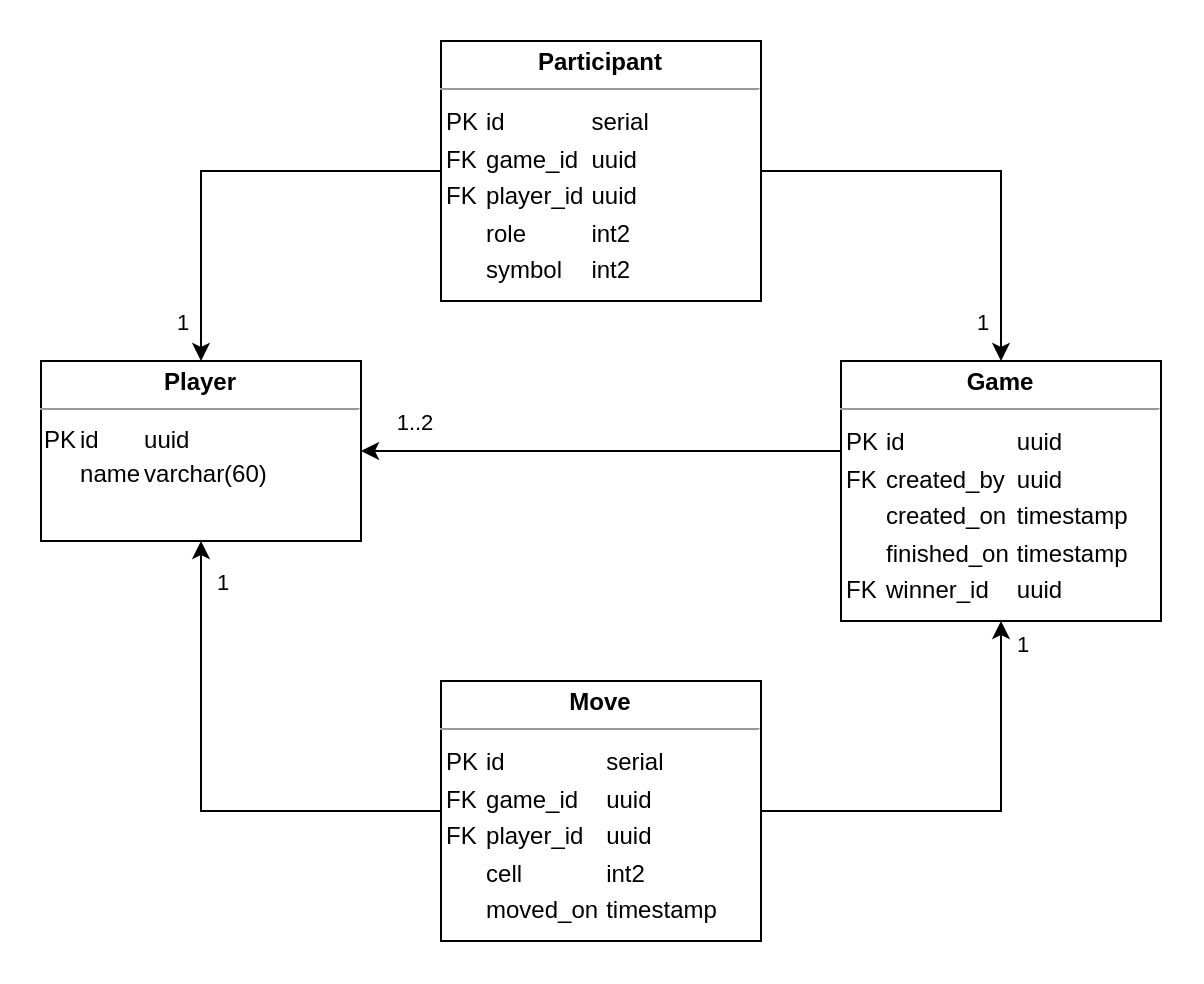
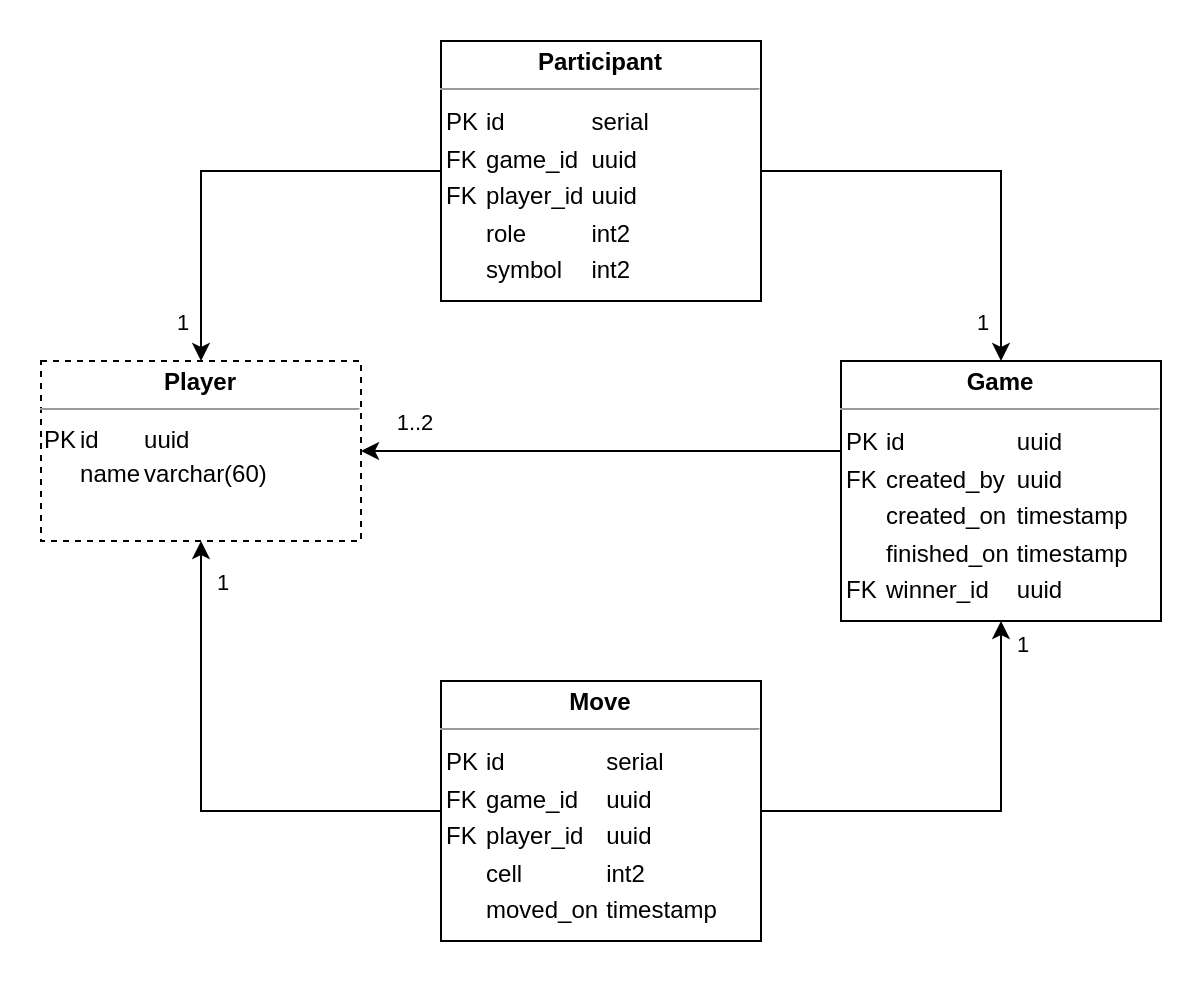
(201, 451) -> (201, 451)
